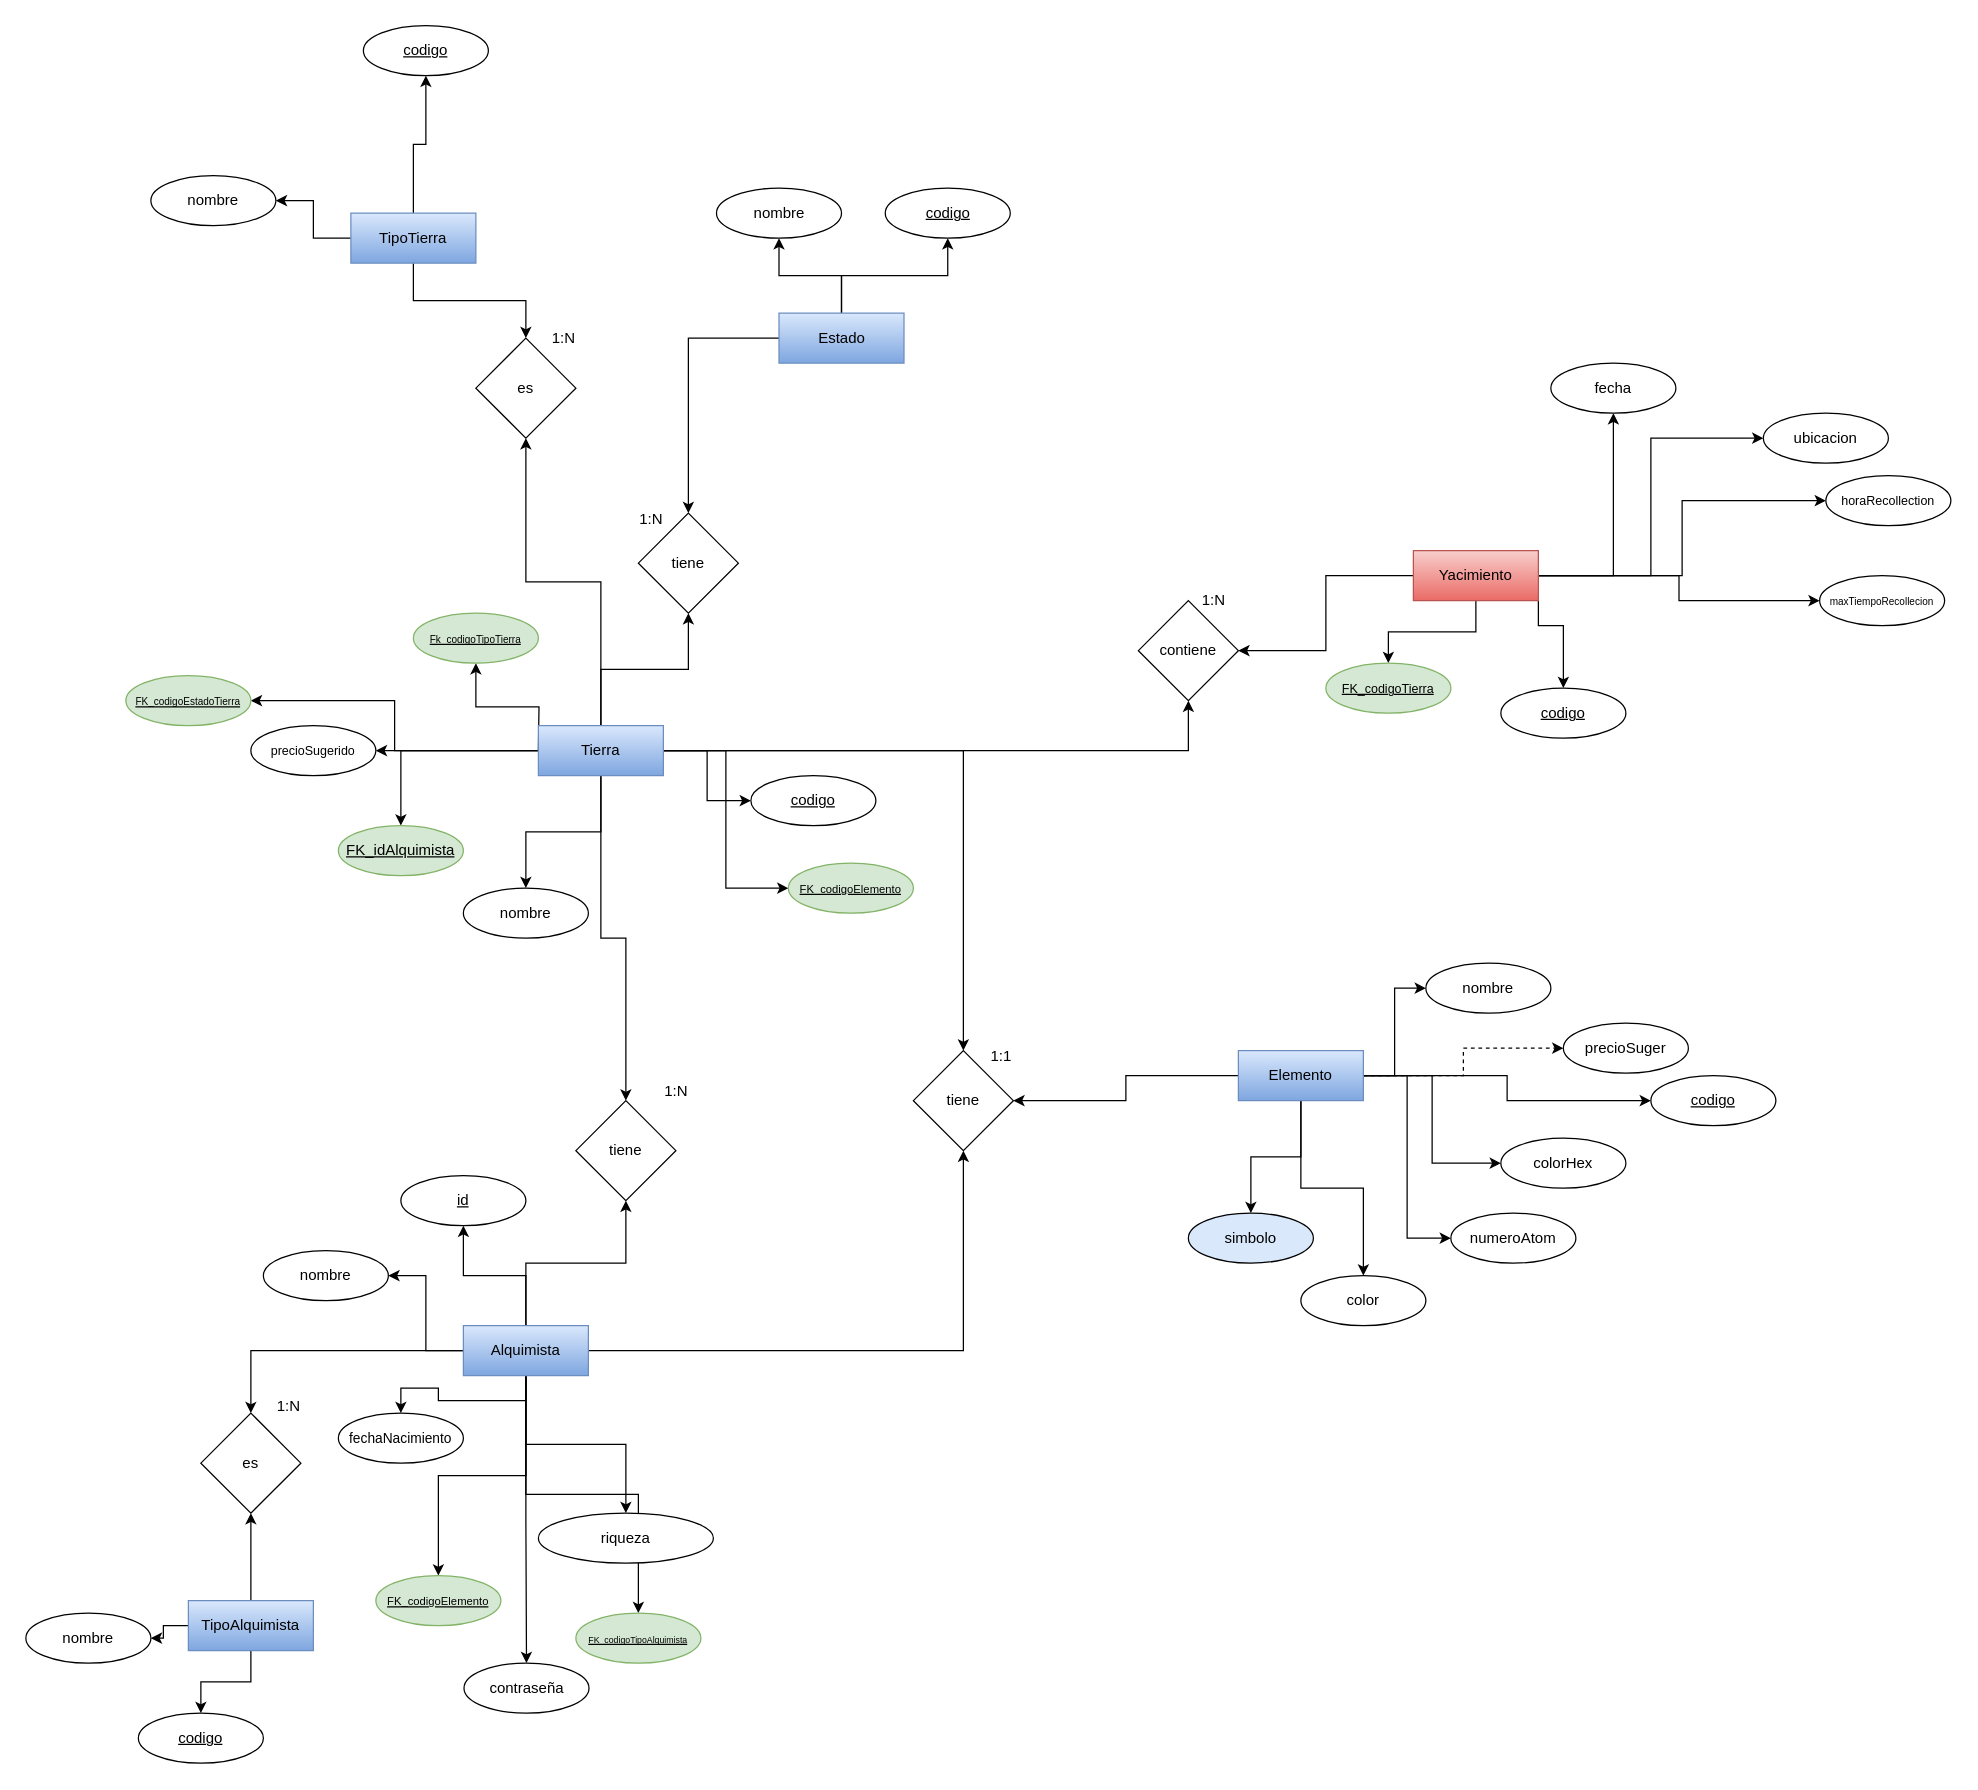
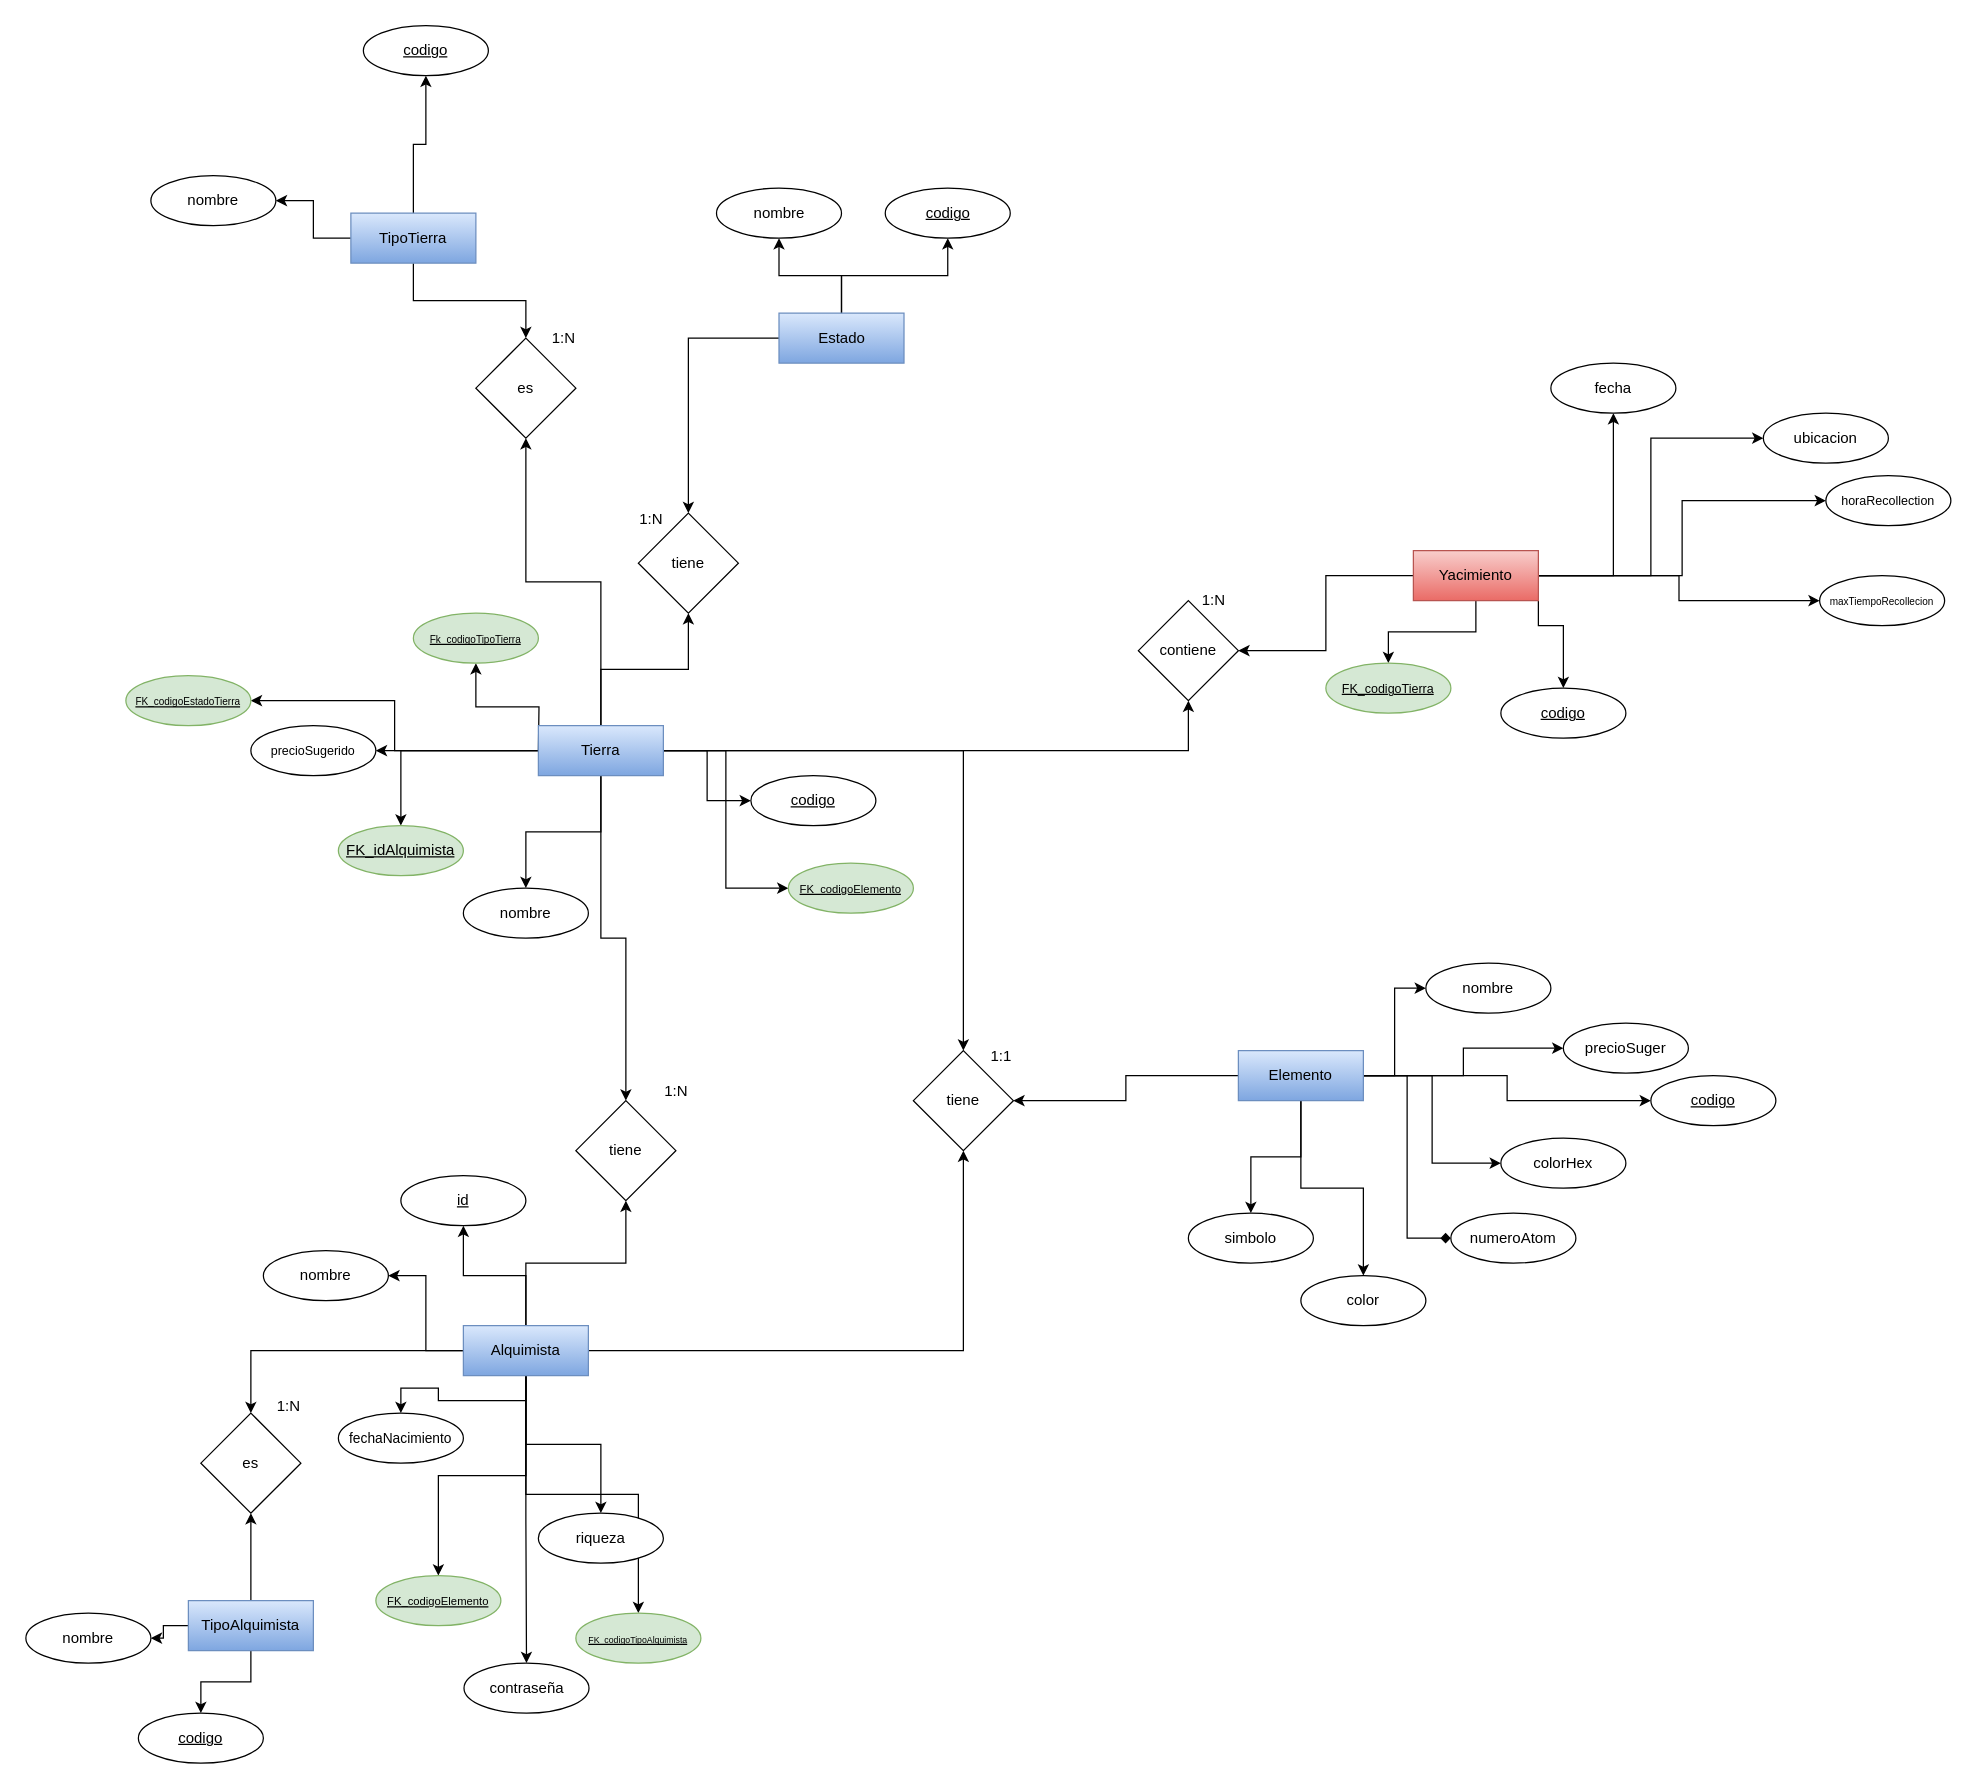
(1496, 1048) -> (1496, 1048)
(1251, 1238) -> (1251, 1238)
(1441, 1238) -> (1440, 1238)
(626, 1538) -> (601, 1538)
